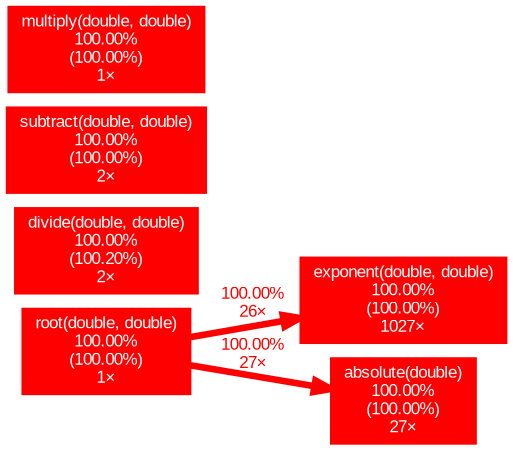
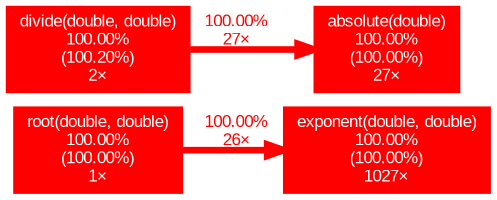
(106, 50) -> none
(106, 150) -> none
(253, 376) -> (244, 50)
